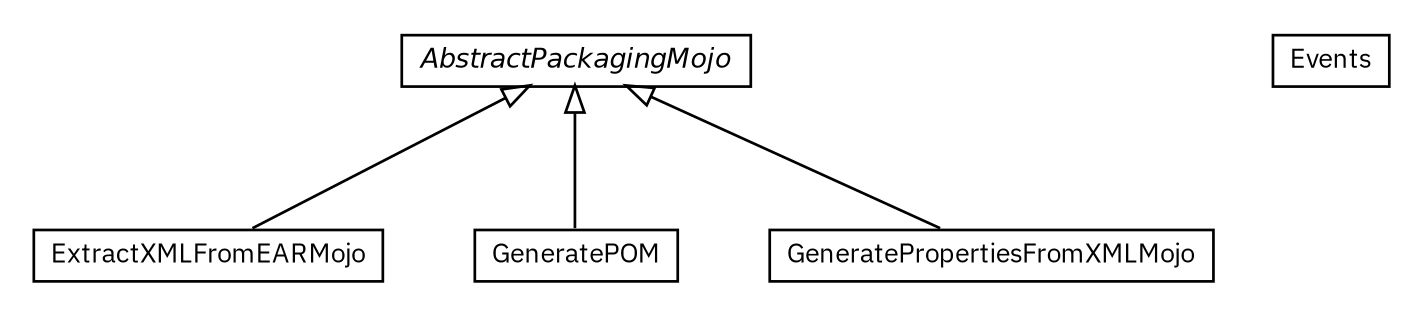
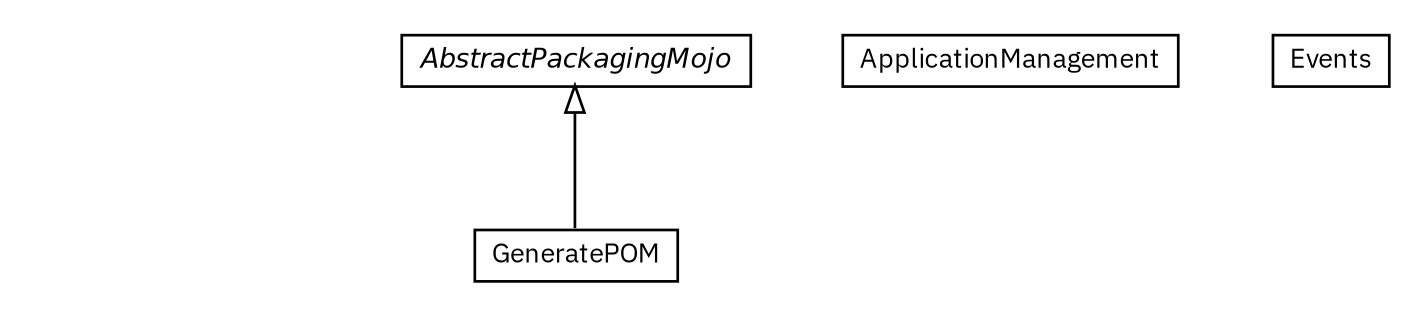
none -> (1011, 60)
(207, 254) -> none
(992, 254) -> none
